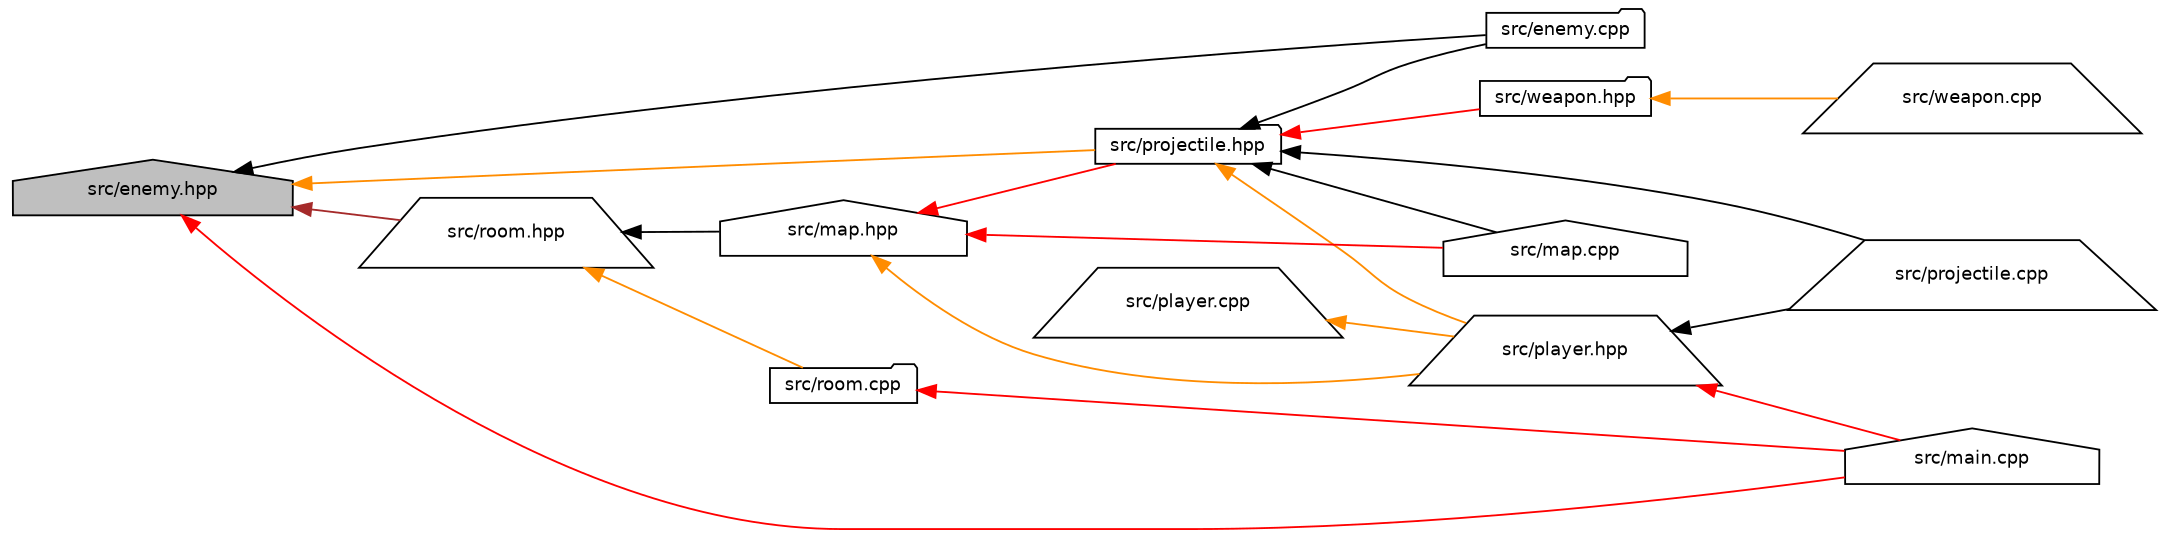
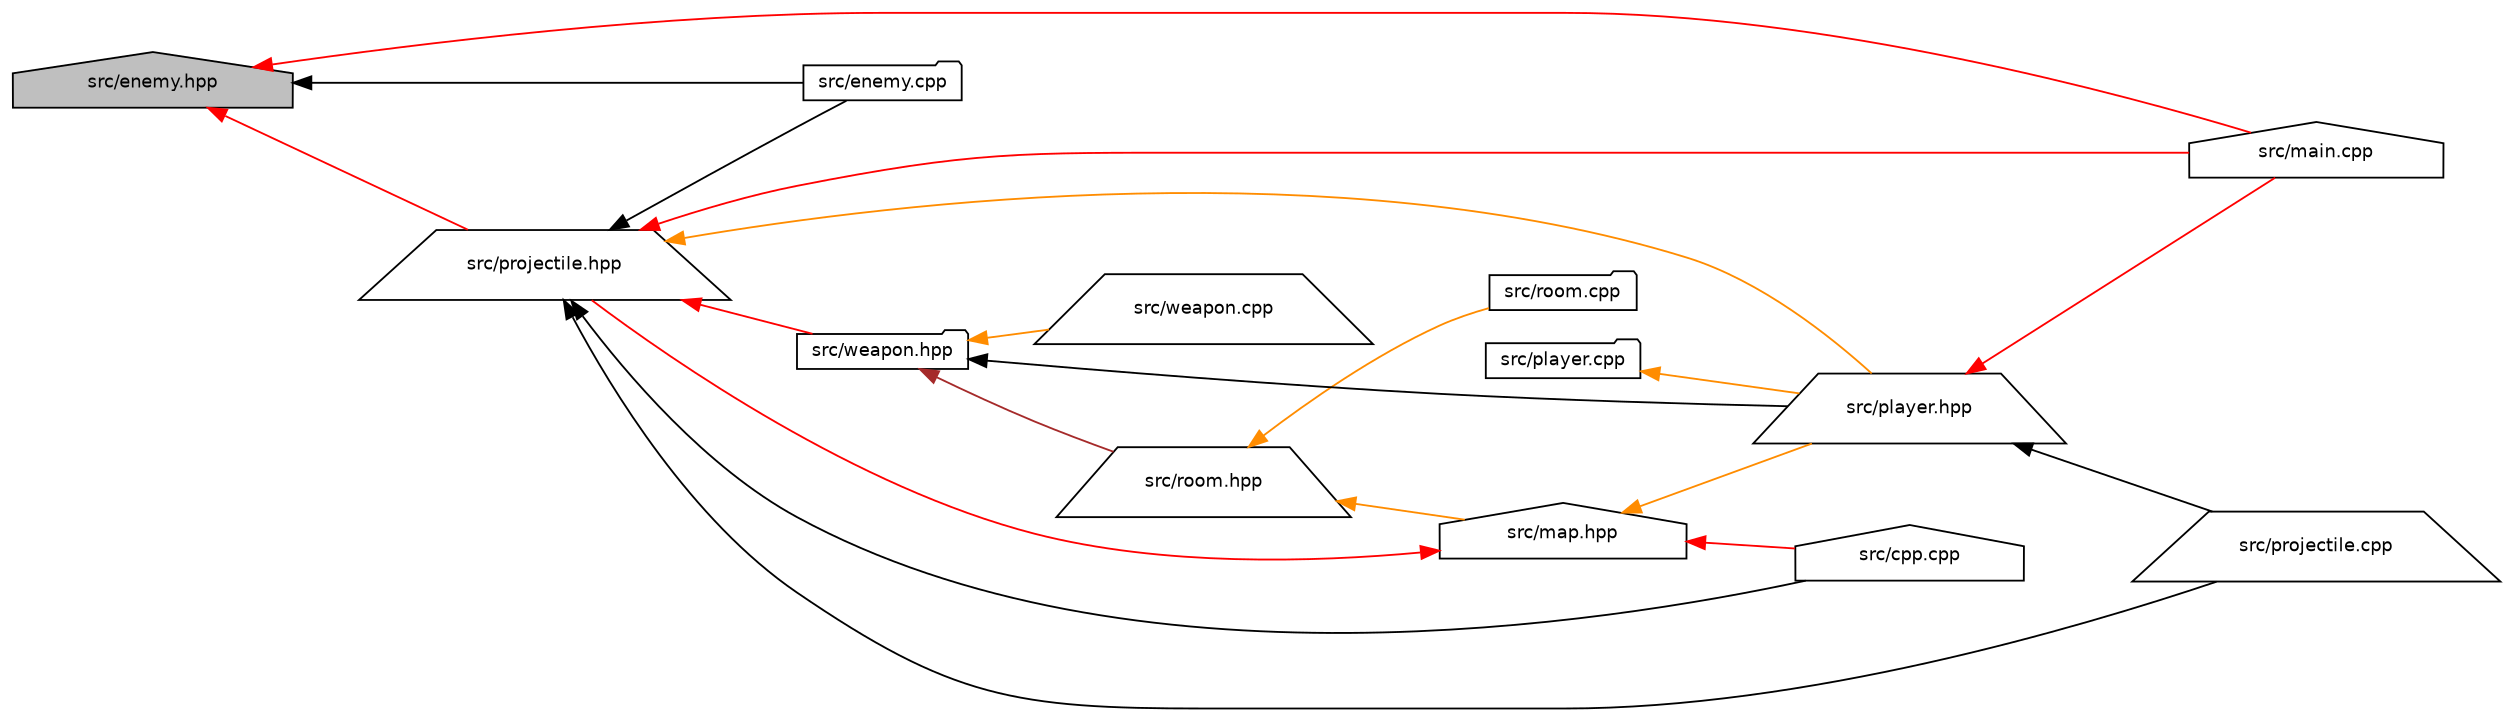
(1188, 146) -> (545, 265)
(703, 166) -> (347, 173)
(356, 215) -> (1024, 417)
(680, 232) -> (1410, 512)
(1565, 251) -> (1910, 556)
(1188, 303) -> (1563, 361)
none -> (1387, 391)
(1390, 421) -> (1420, 153)
